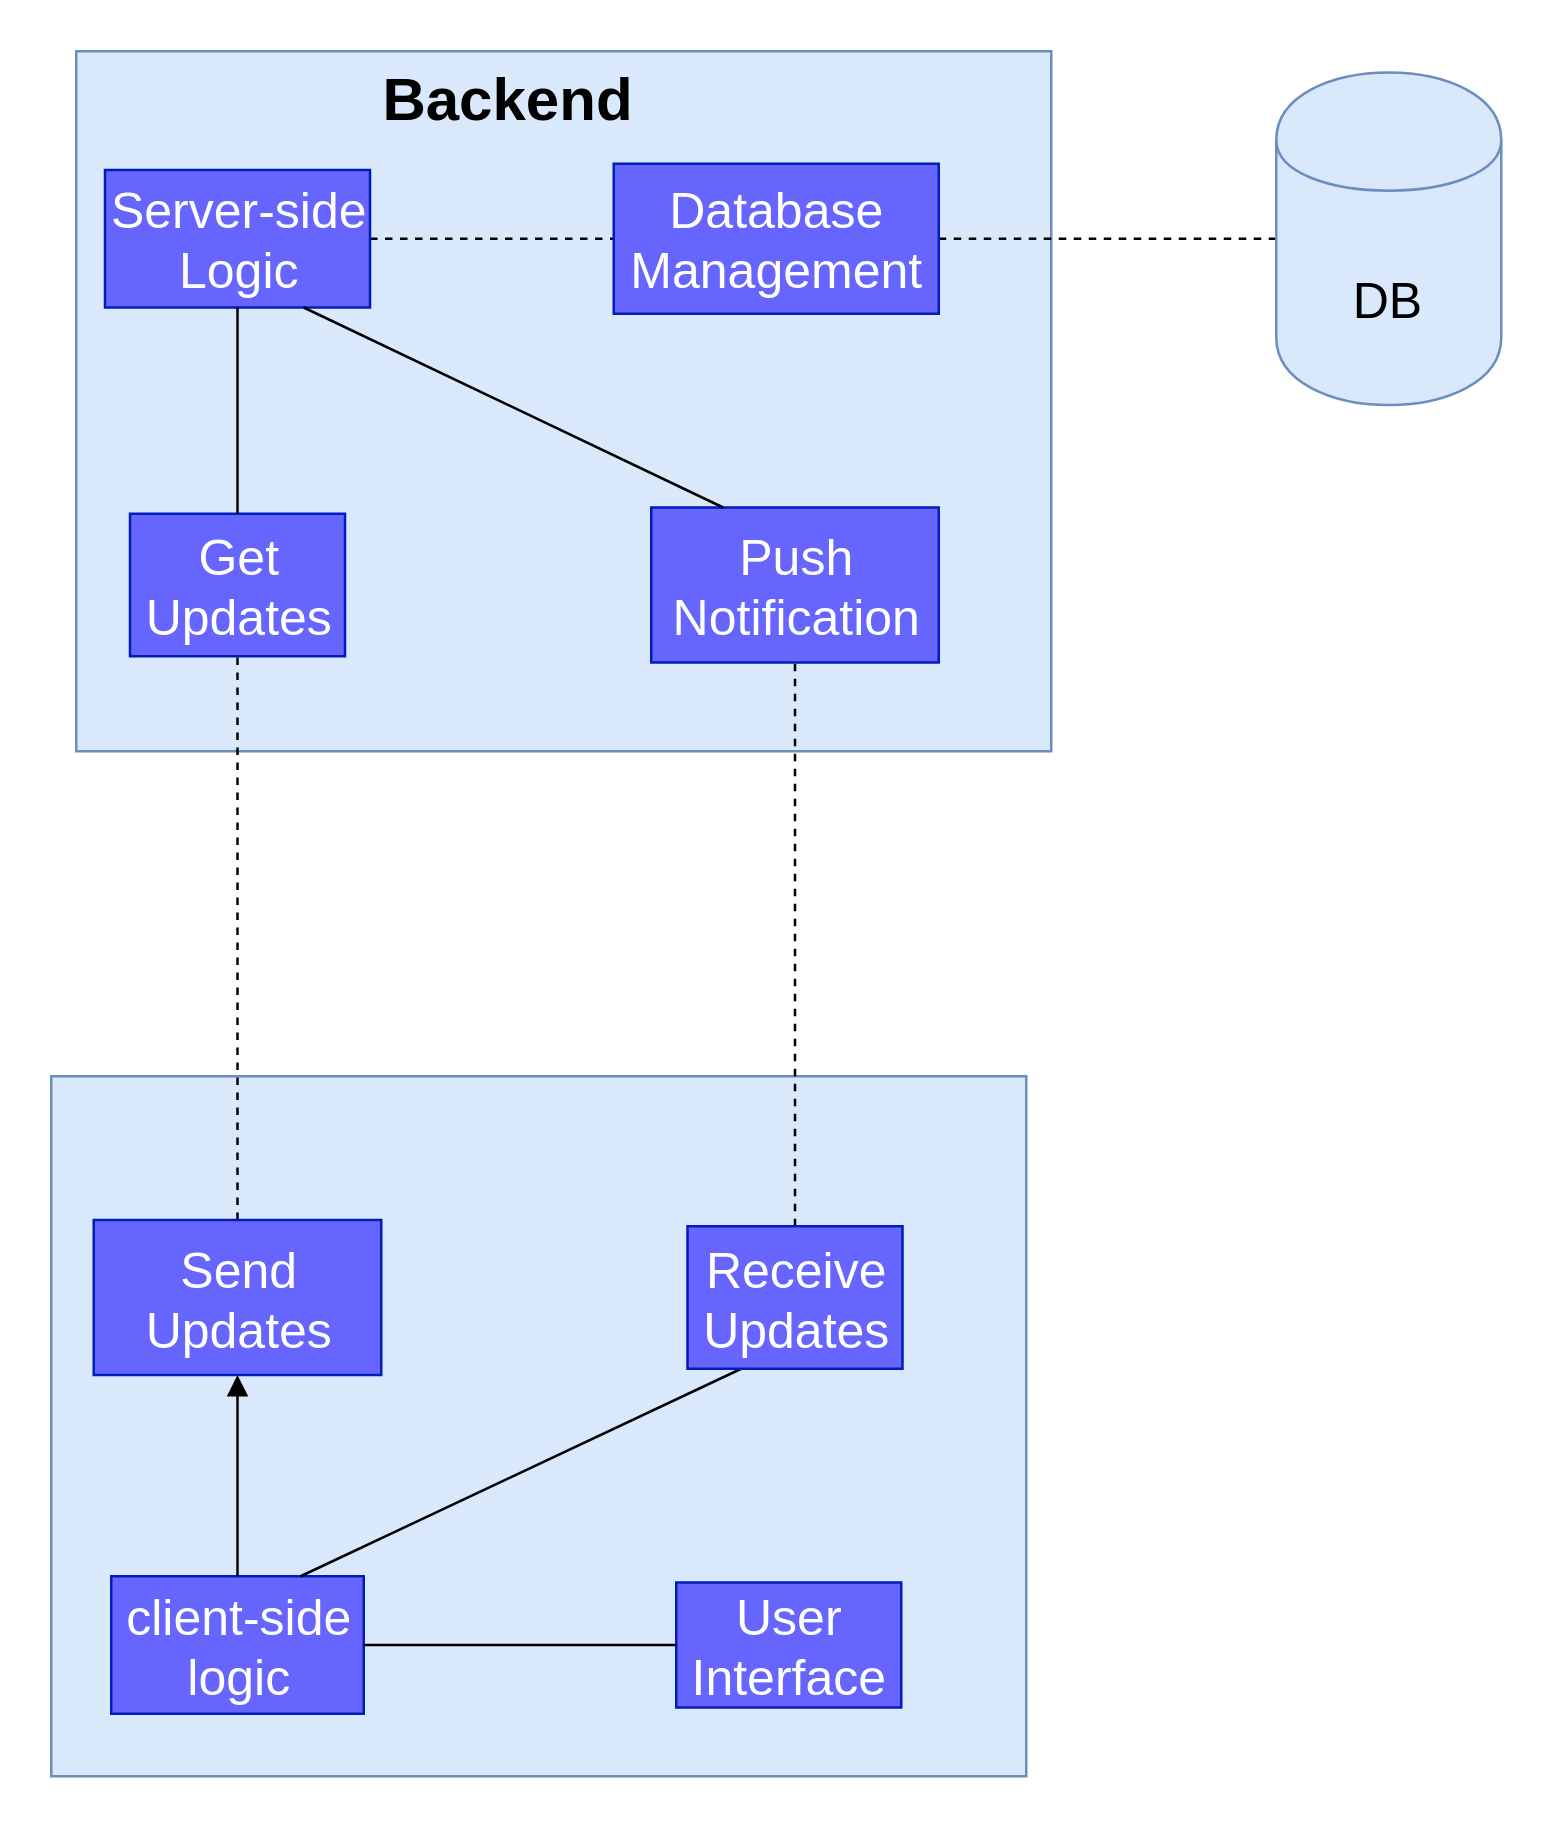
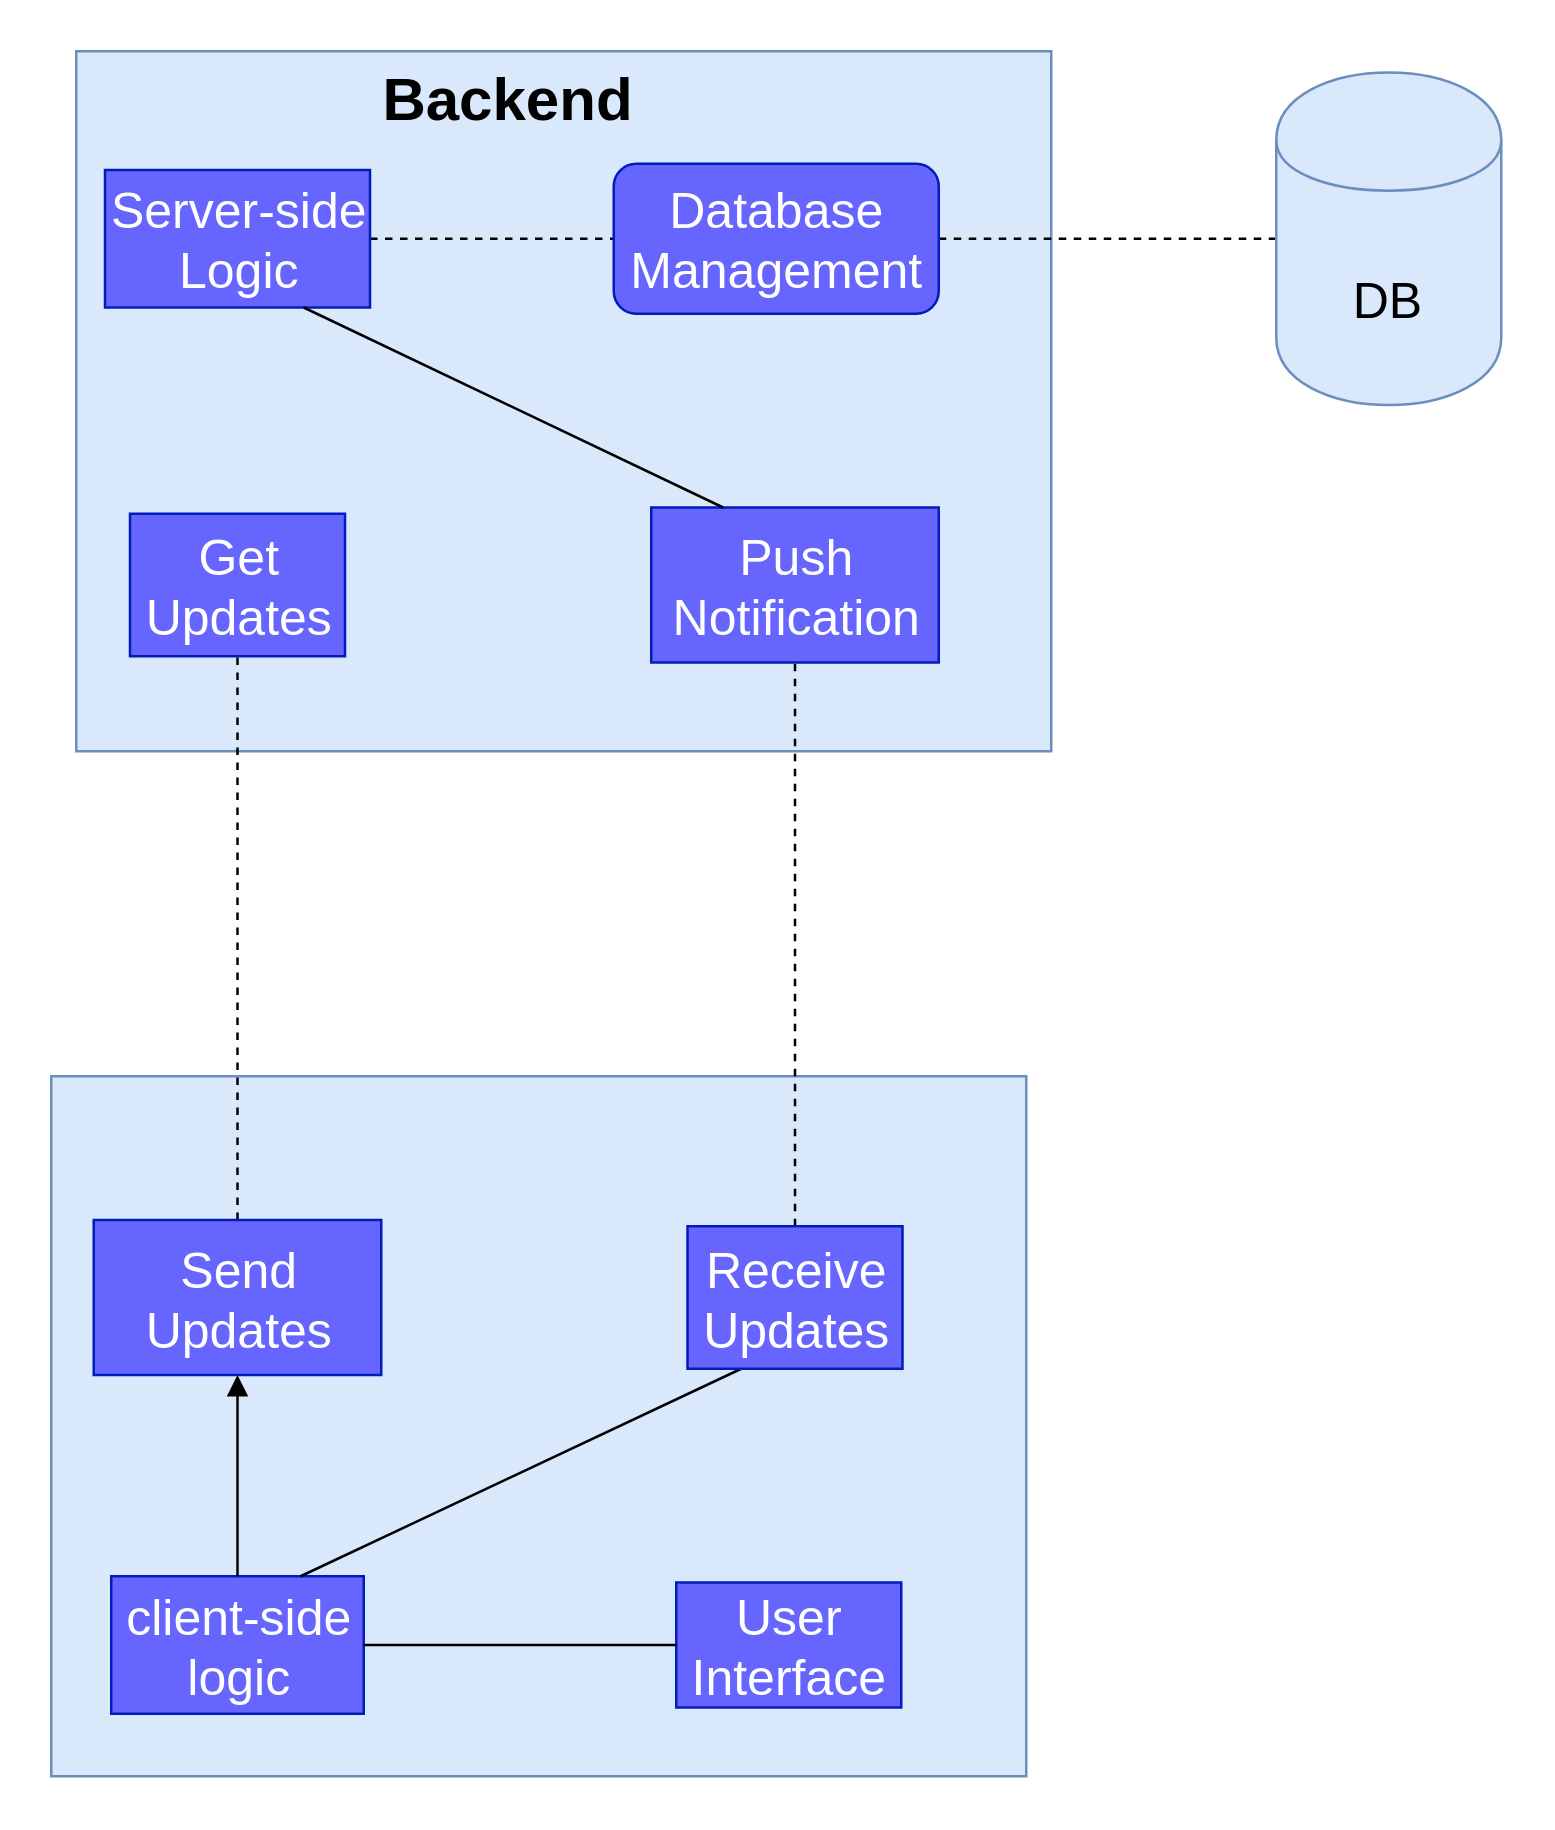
(776, 239) -> (776, 239)
(238, 411) -> none
